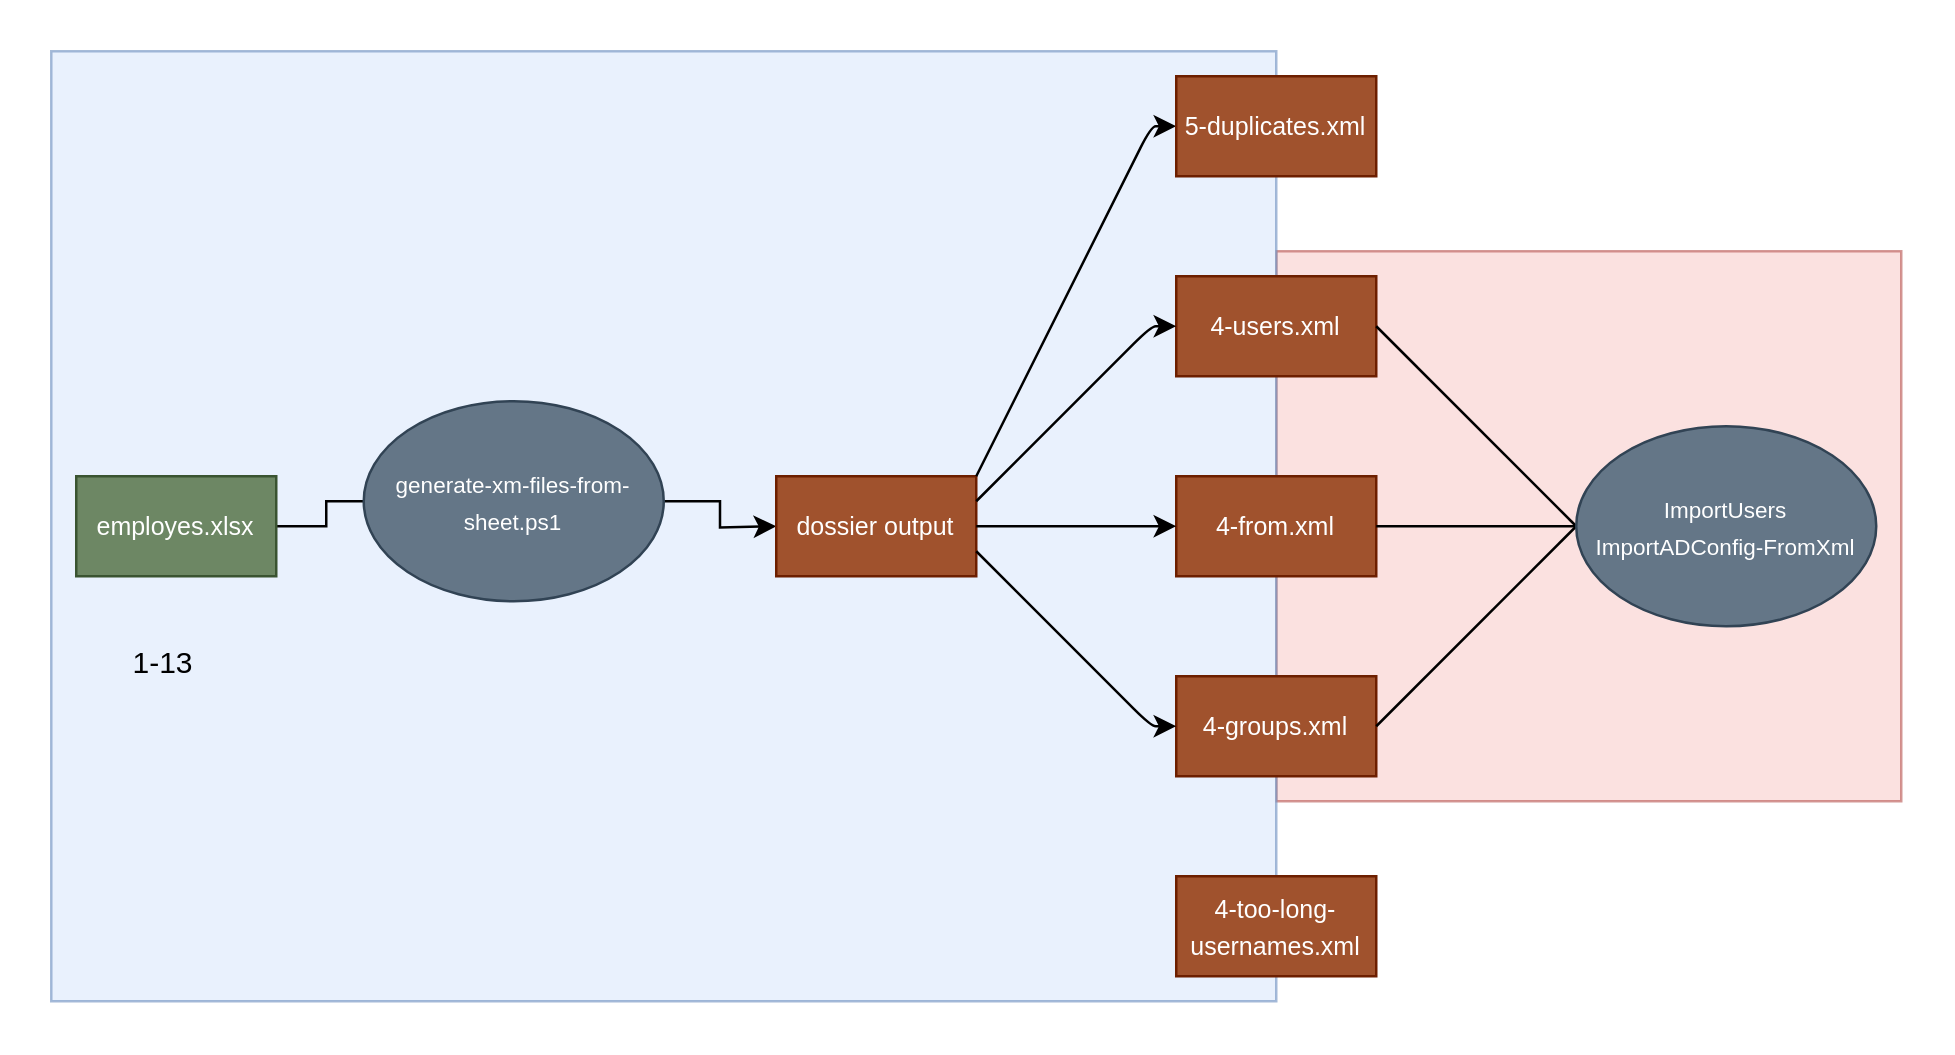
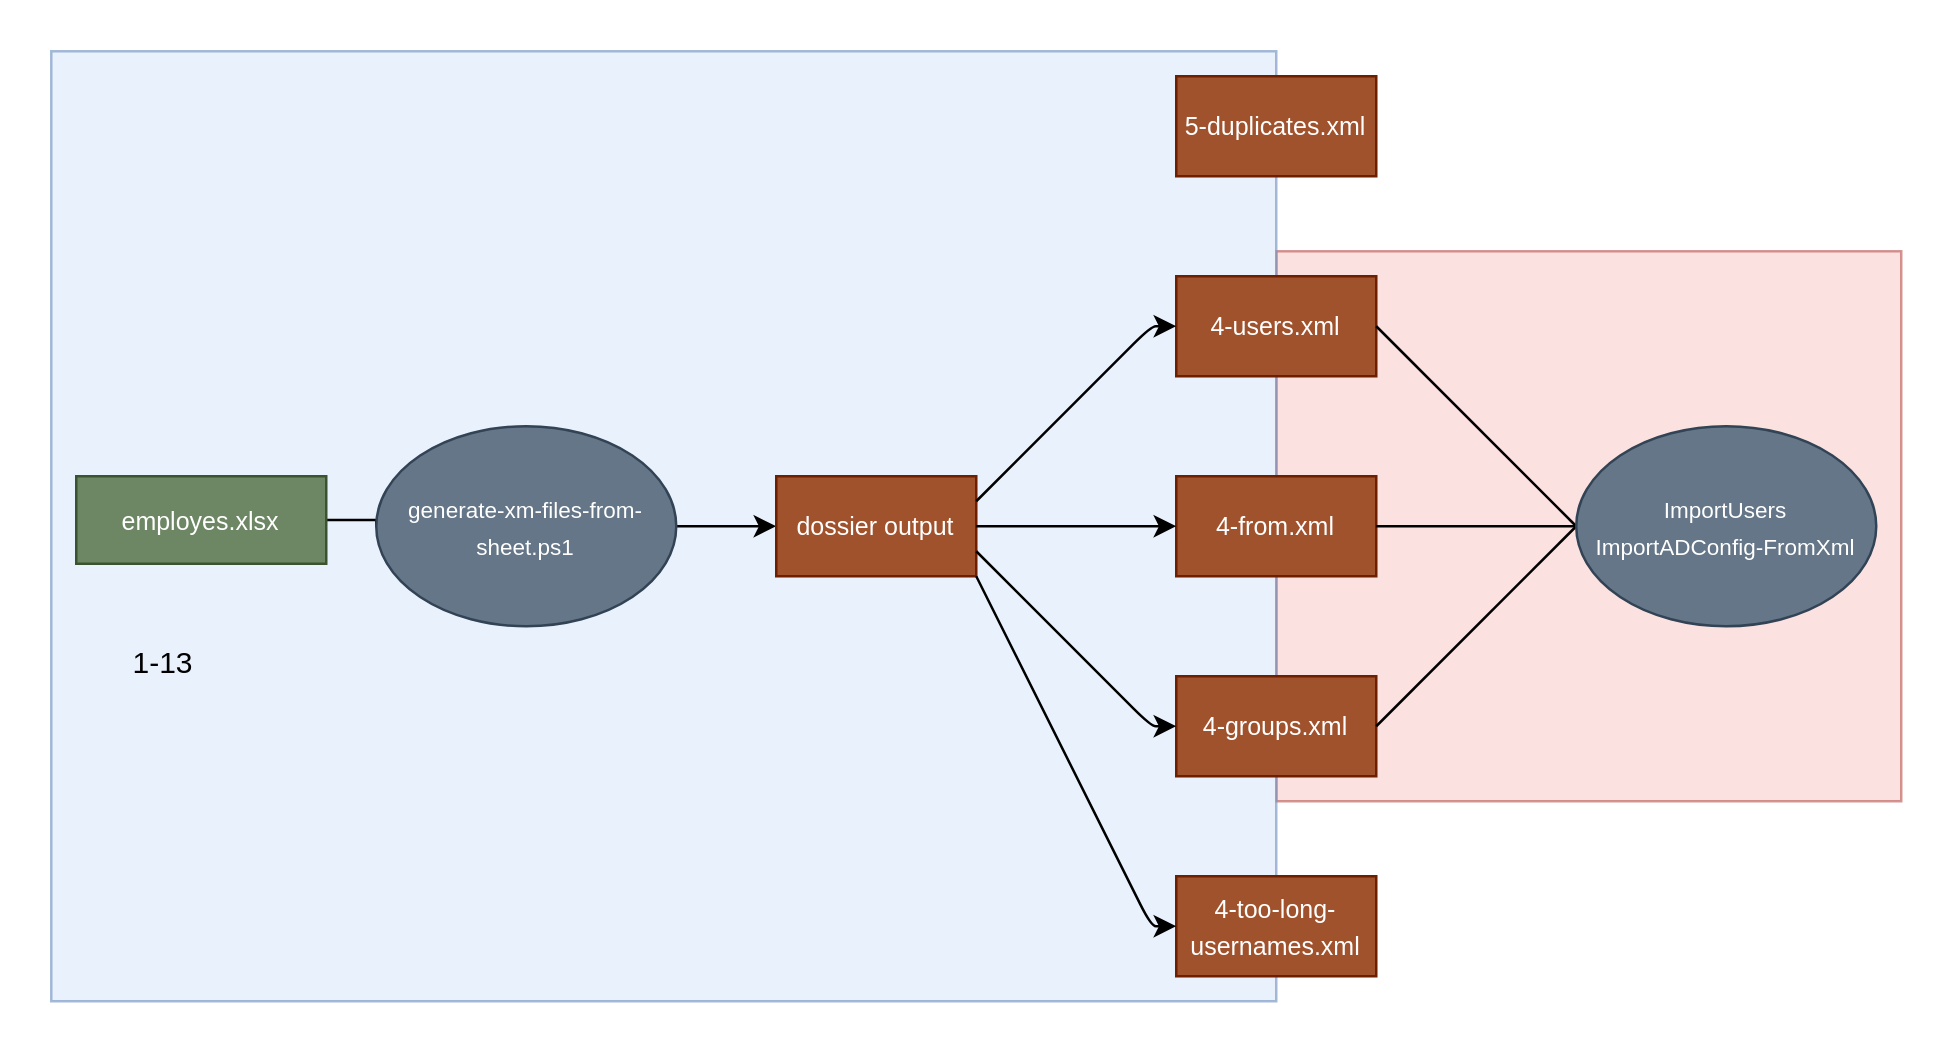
(1064, 301) -> none
(514, 501) -> (526, 526)
(176, 526) -> (201, 520)
none -> (1064, 752)
